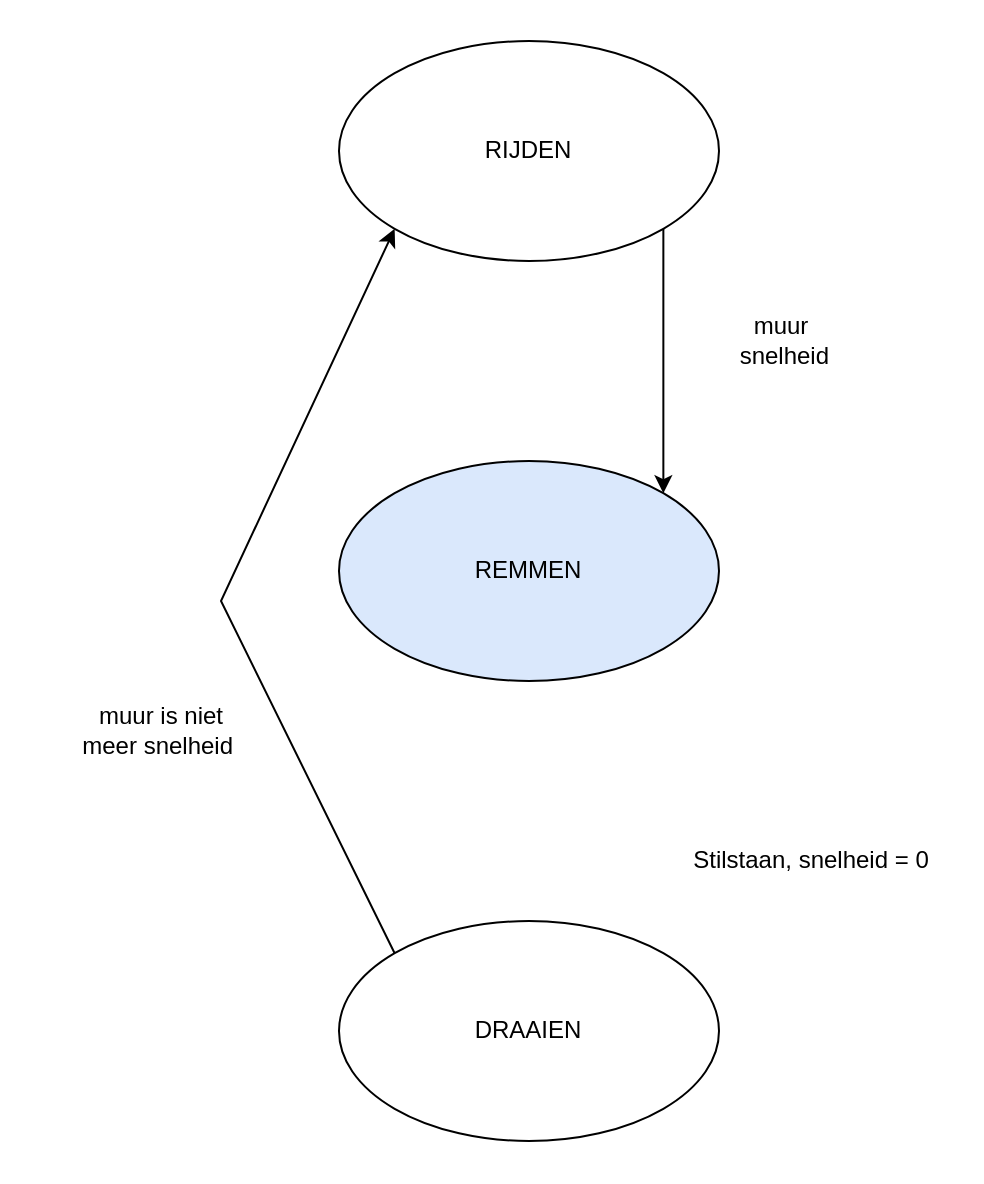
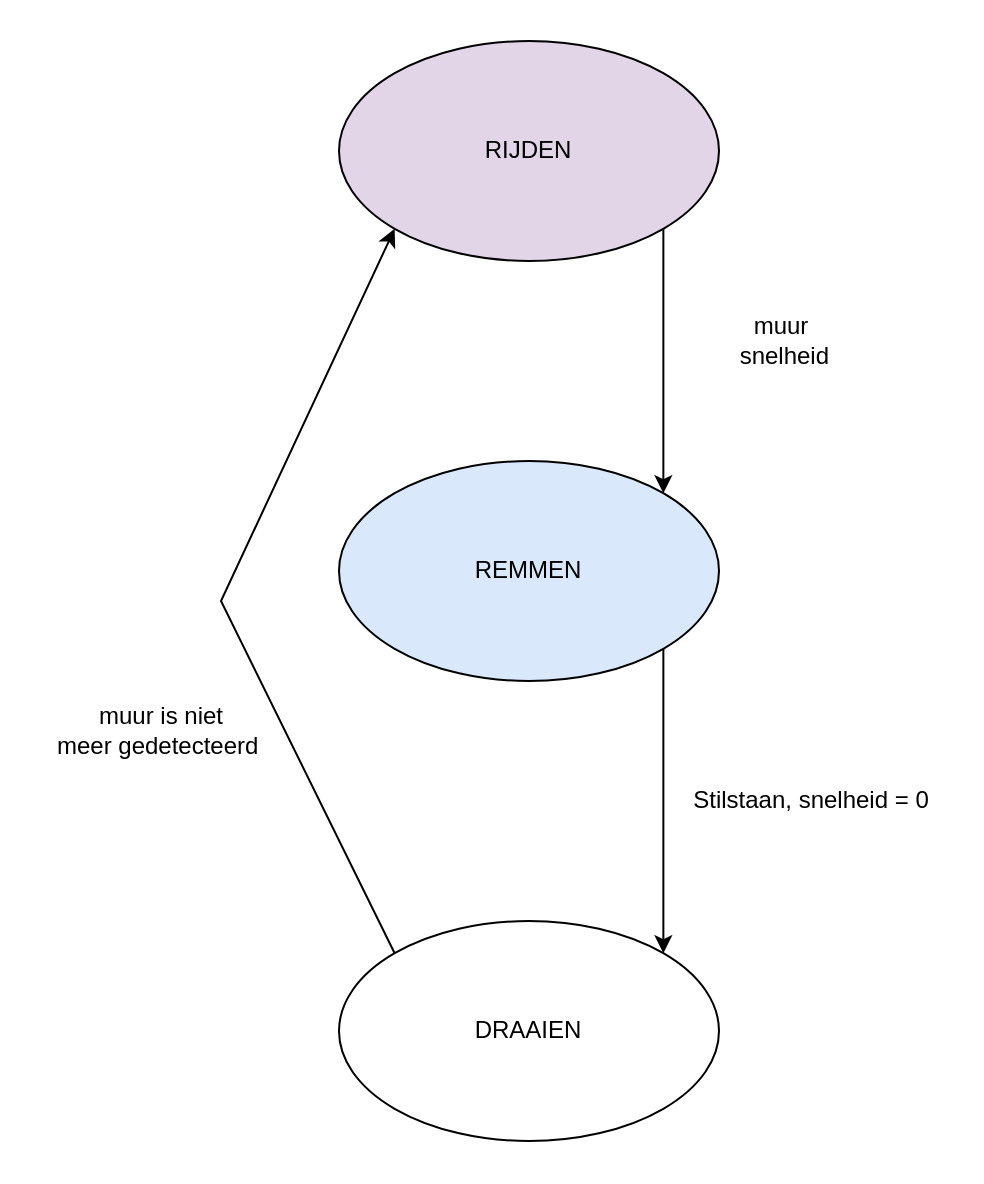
(529, 151) -> (529, 151)
(162, 731) -> (162, 731)
none -> (663, 794)
(811, 861) -> (811, 801)
